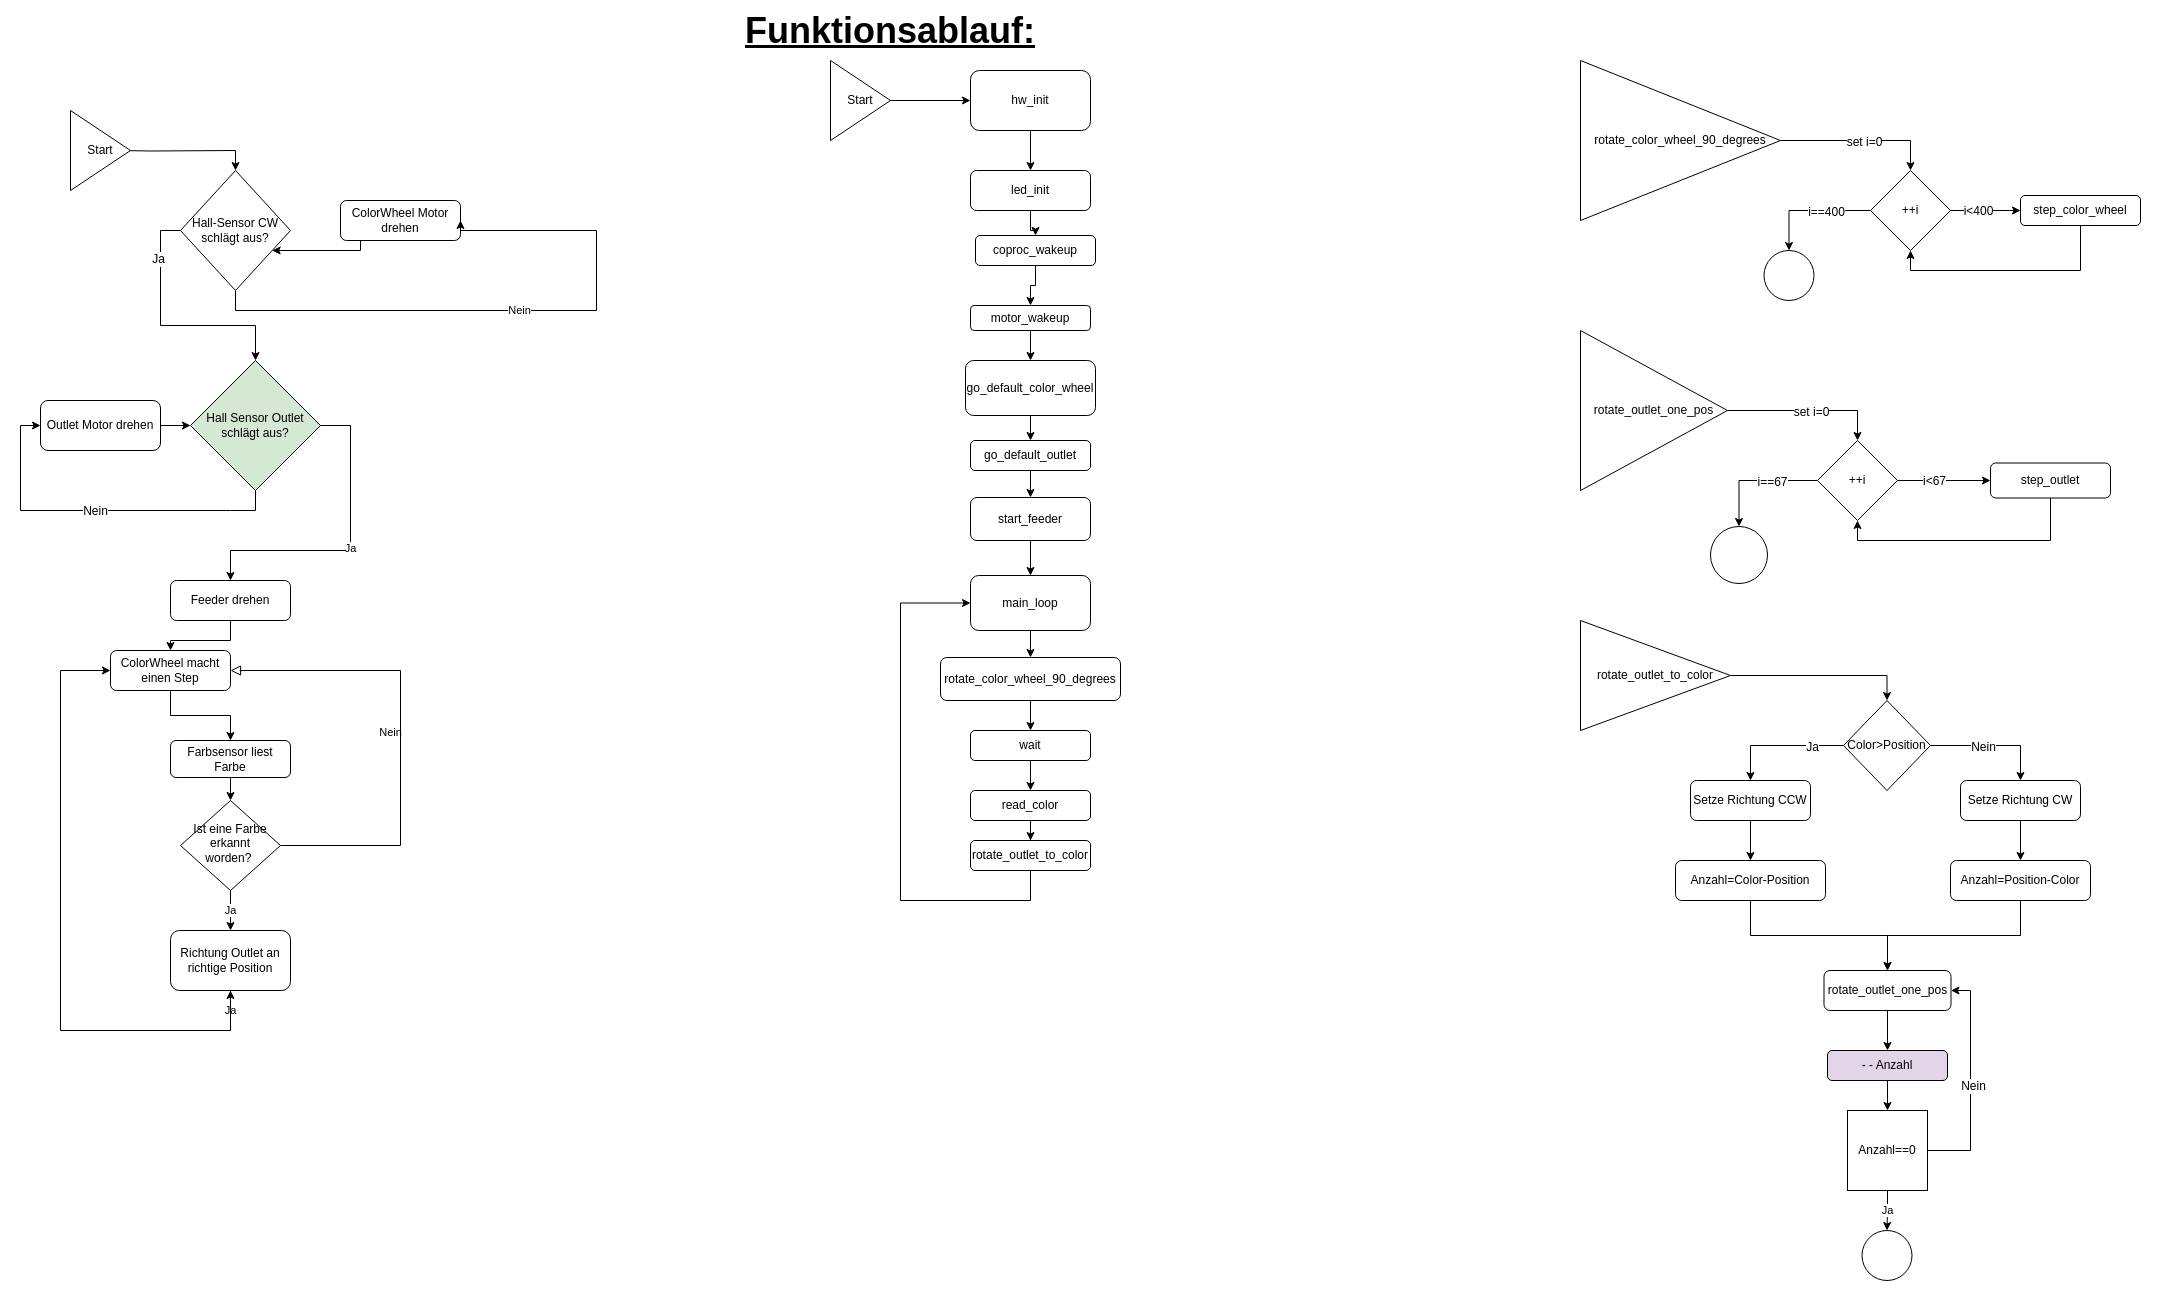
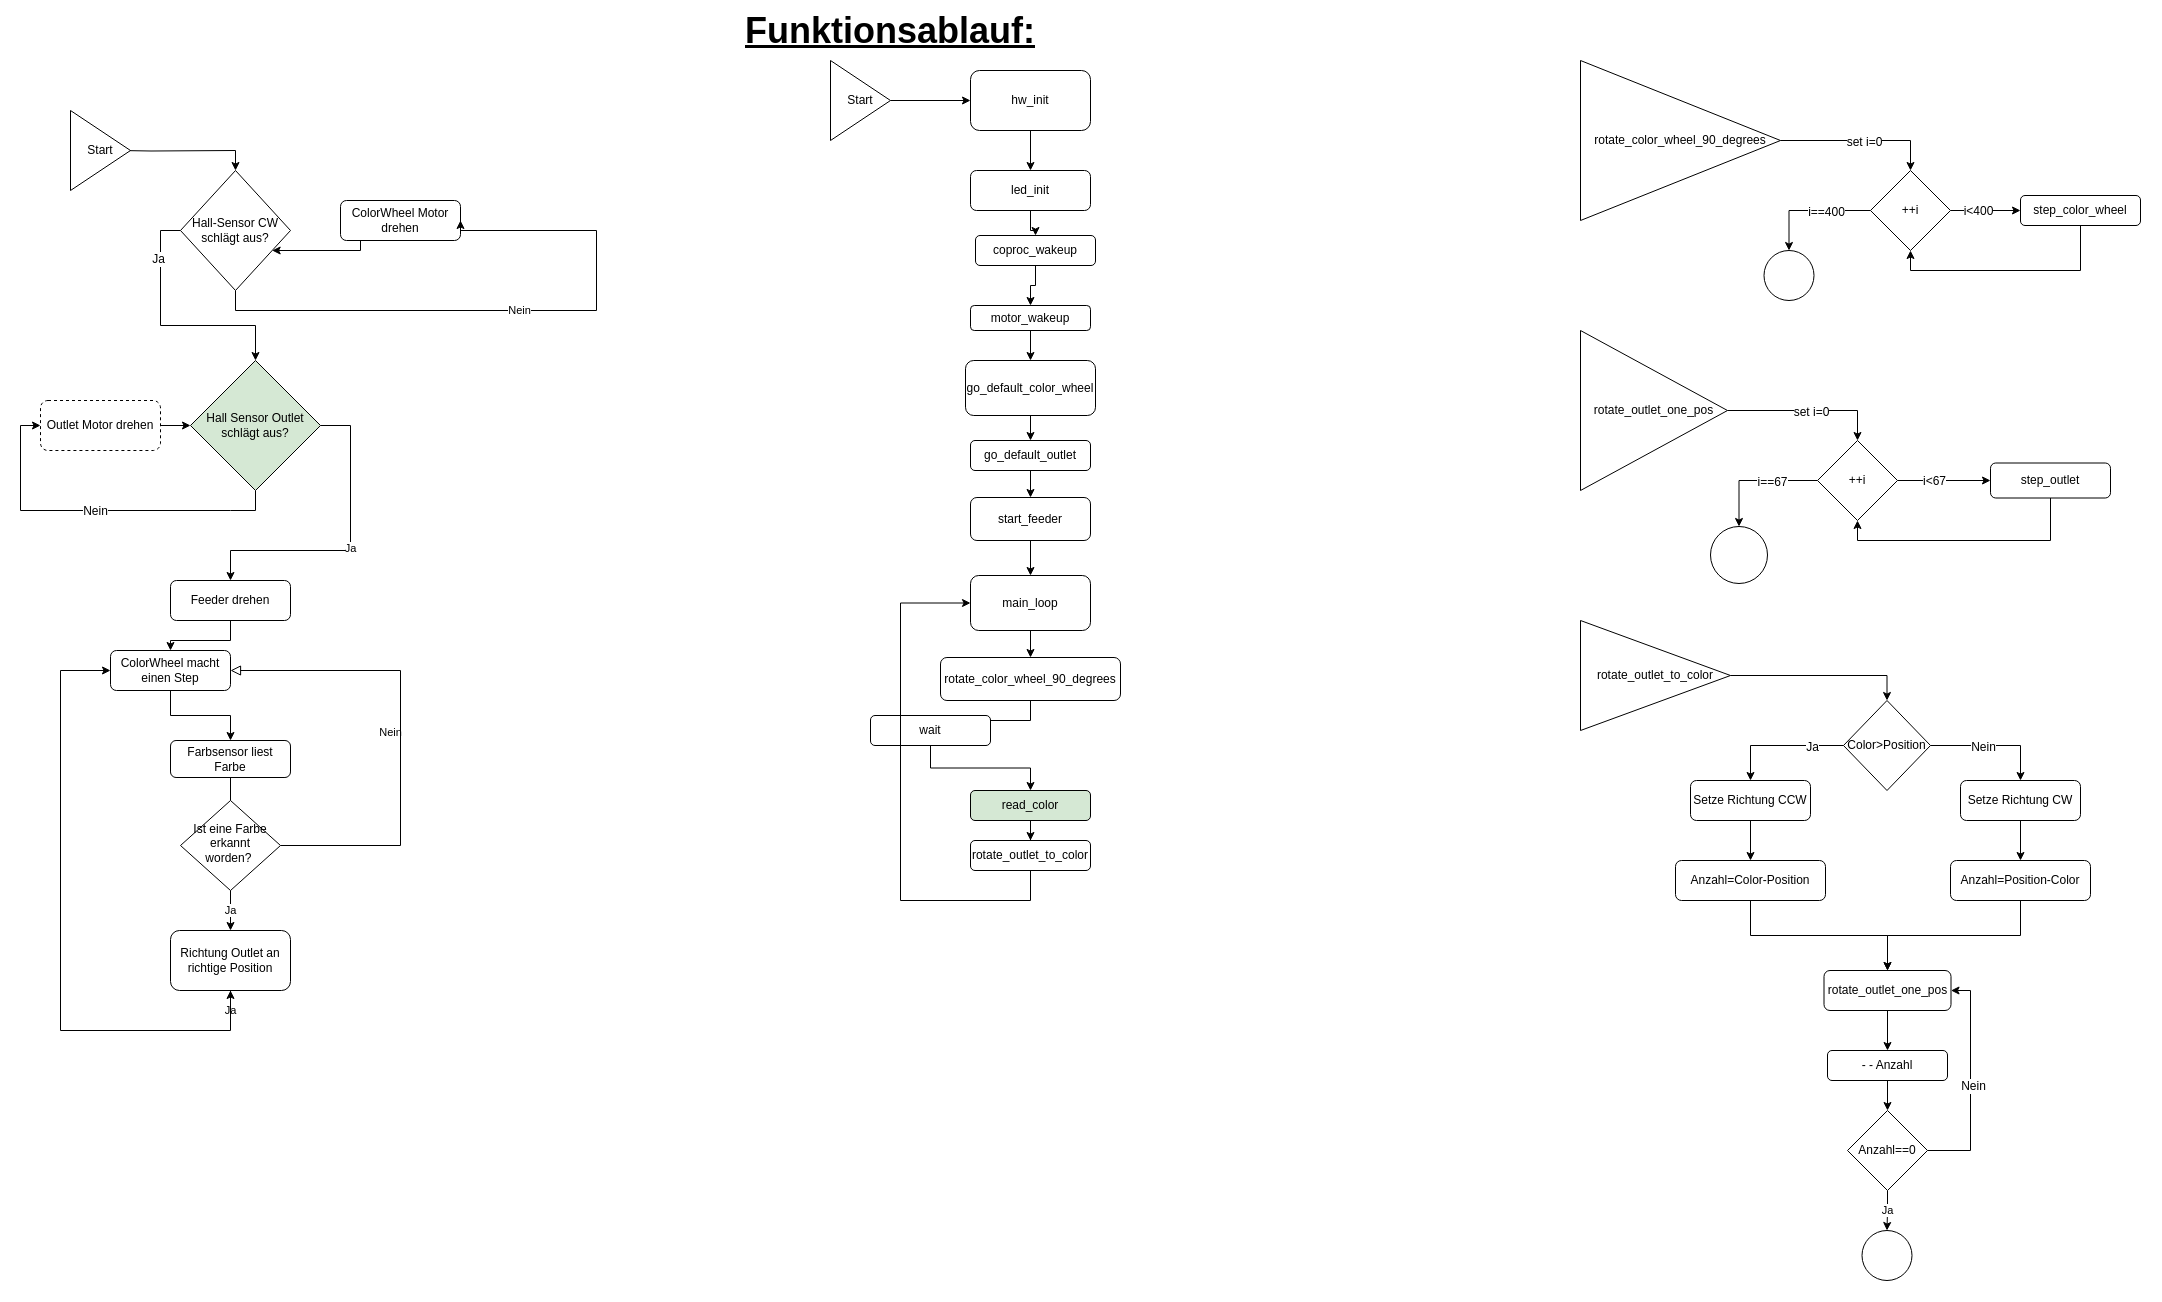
(101, 426) -> (101, 426)
(1031, 746) -> (931, 731)
(231, 792) -> (231, 795)
(1031, 806) -> (1031, 806)
(1888, 1066) -> (1888, 1066)
(1888, 1151) -> (1888, 1151)
